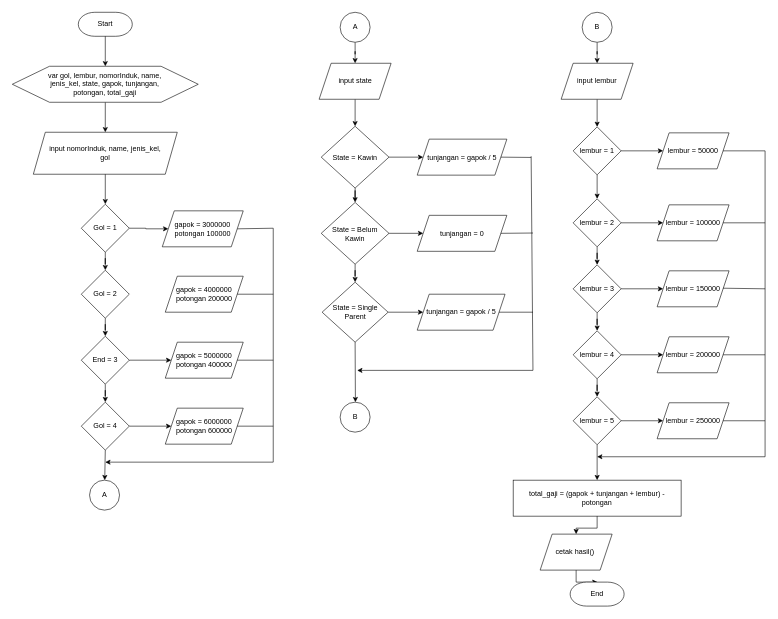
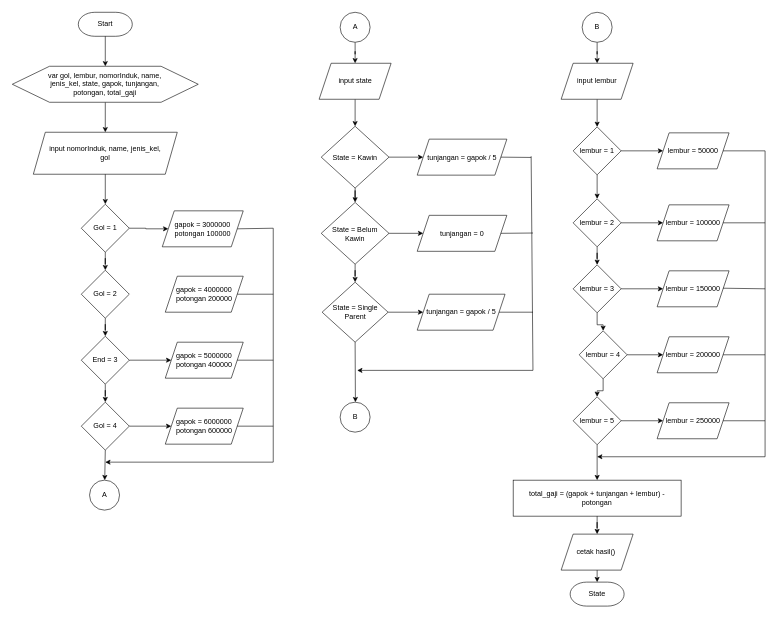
(597, 355) -> (603, 355)
(576, 552) -> (597, 552)
(597, 594) -> (597, 594)
